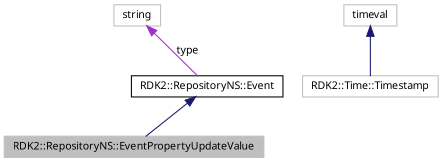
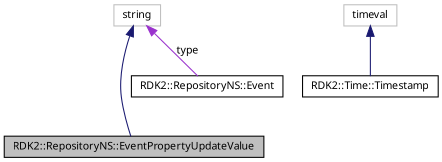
(370, 86) -> (370, 86)
(166, 120) -> (121, 86)
(134, 147) -> (134, 147)
